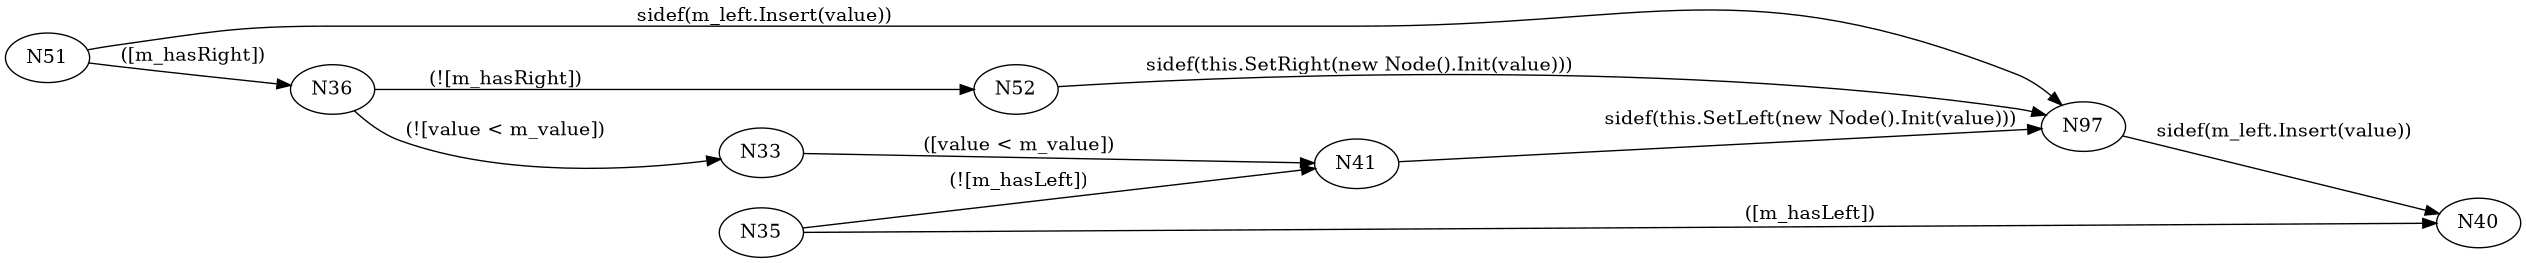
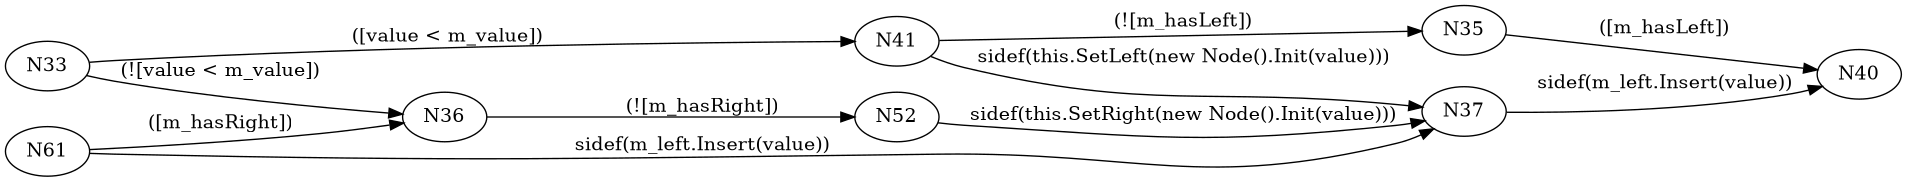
(48, 58) -> (48, 151)
(2083, 127) -> (1464, 111)
(525, 166) -> (237, 98)
(1052, 199) -> (1174, 36)
